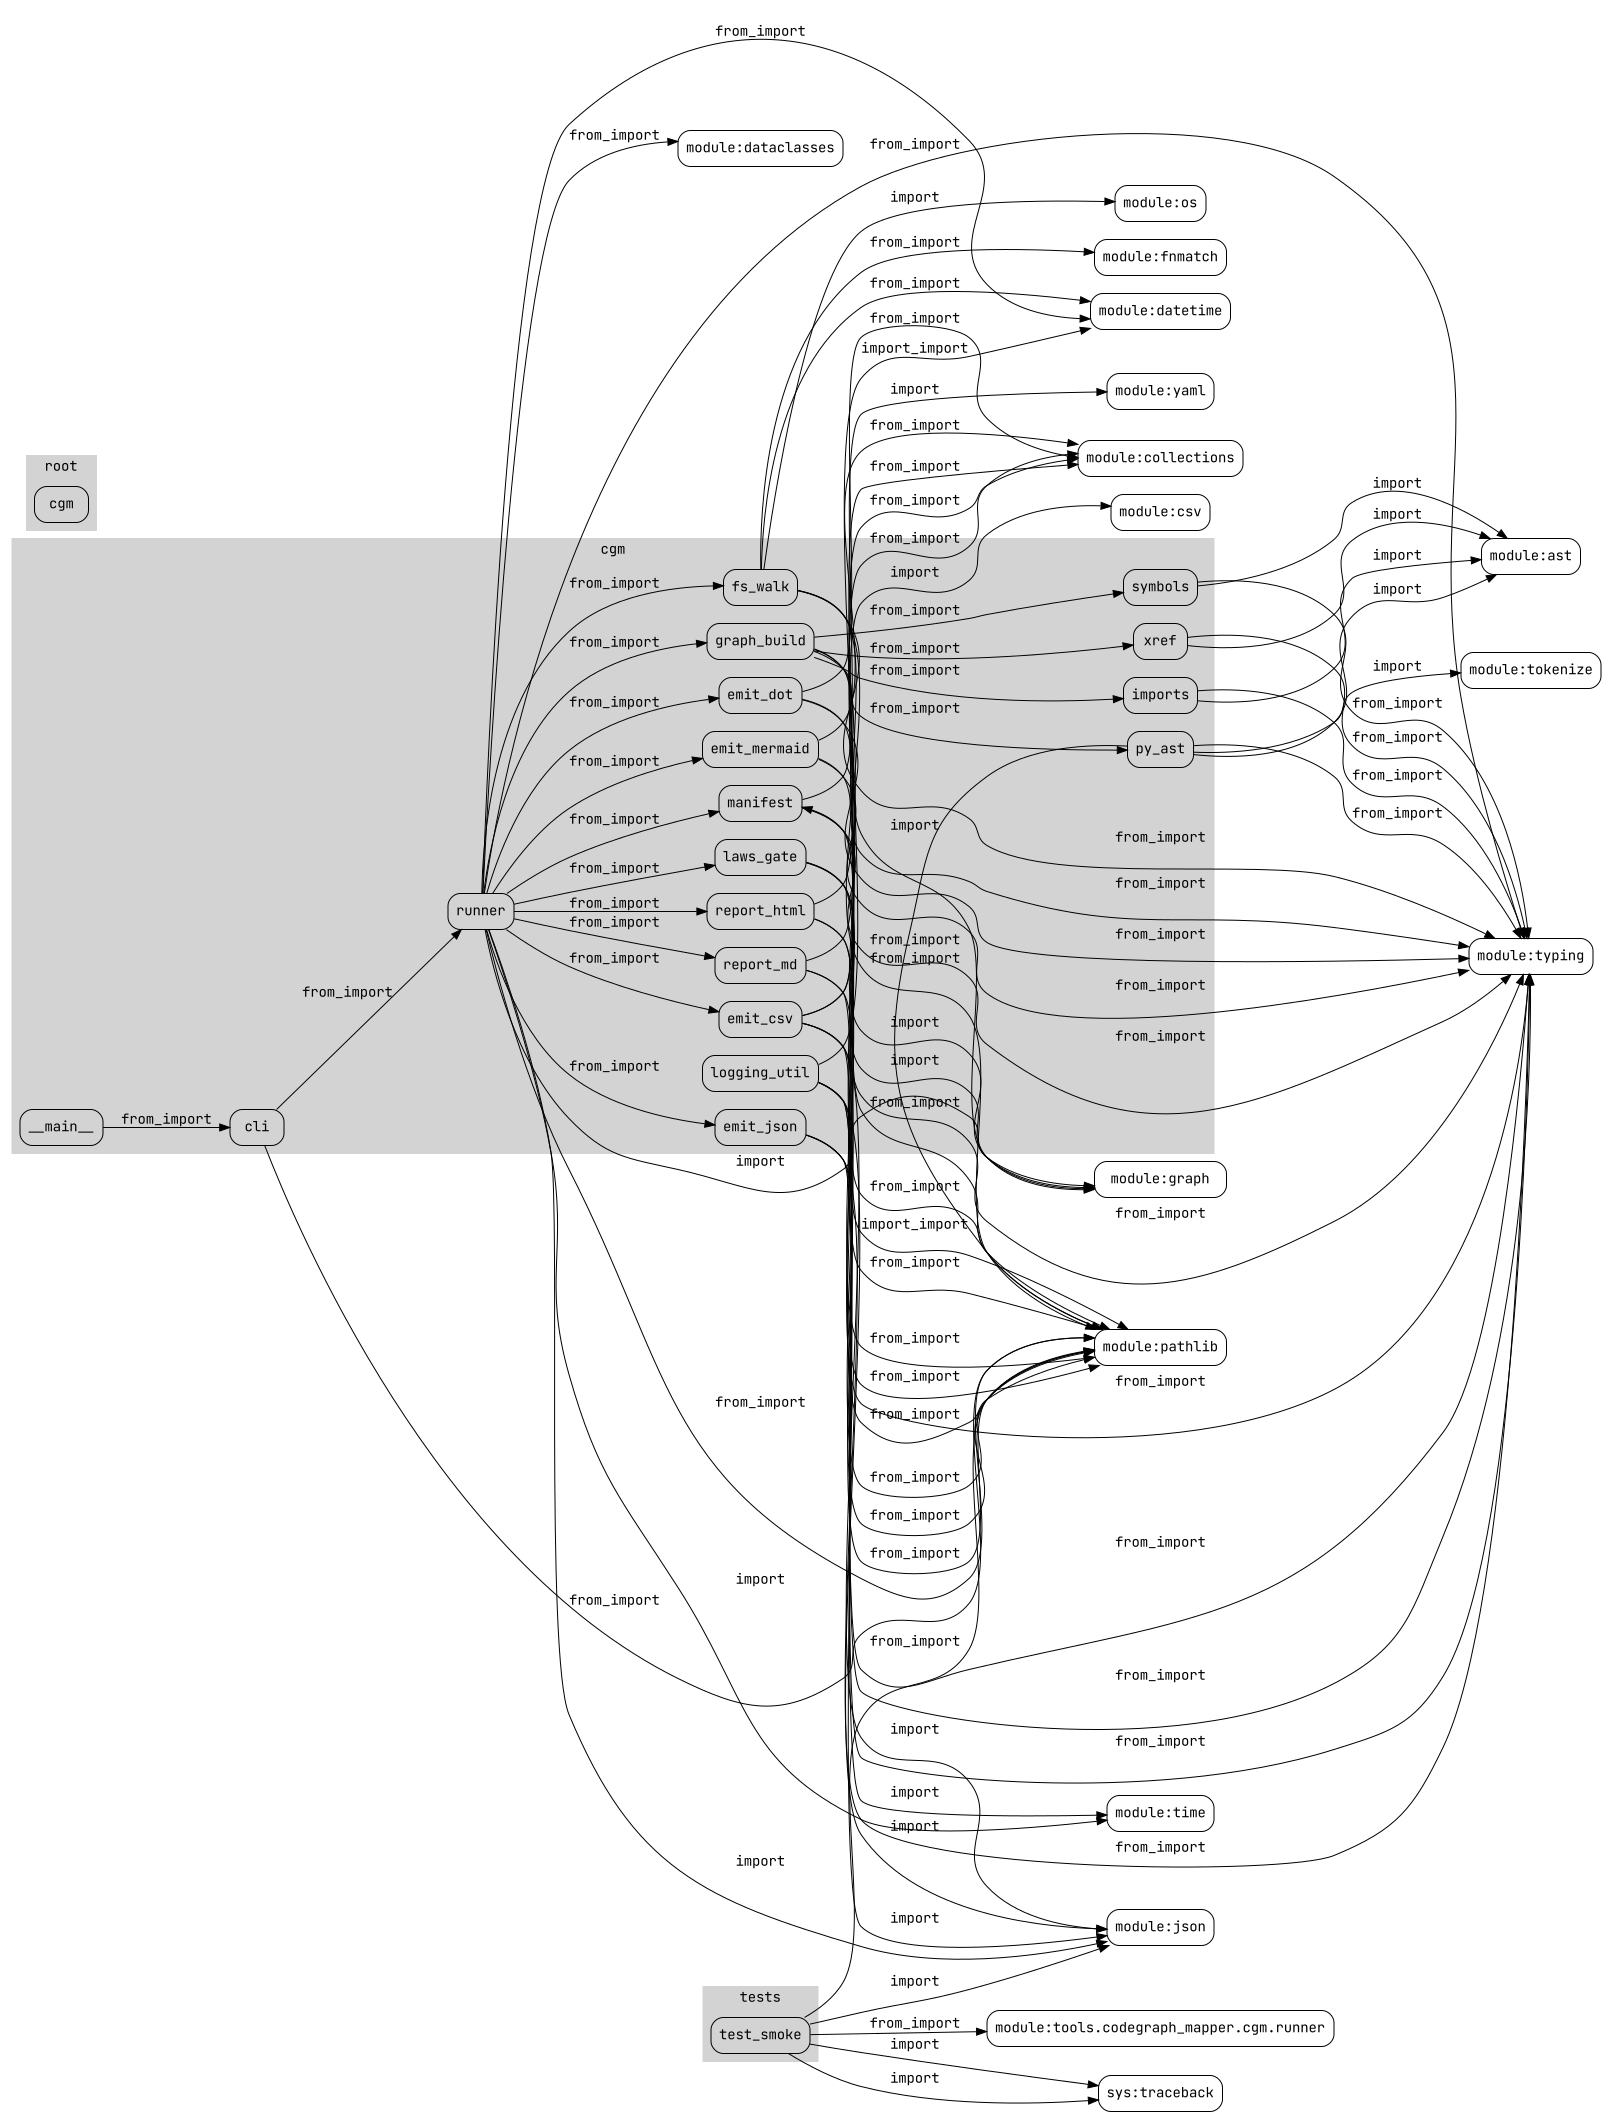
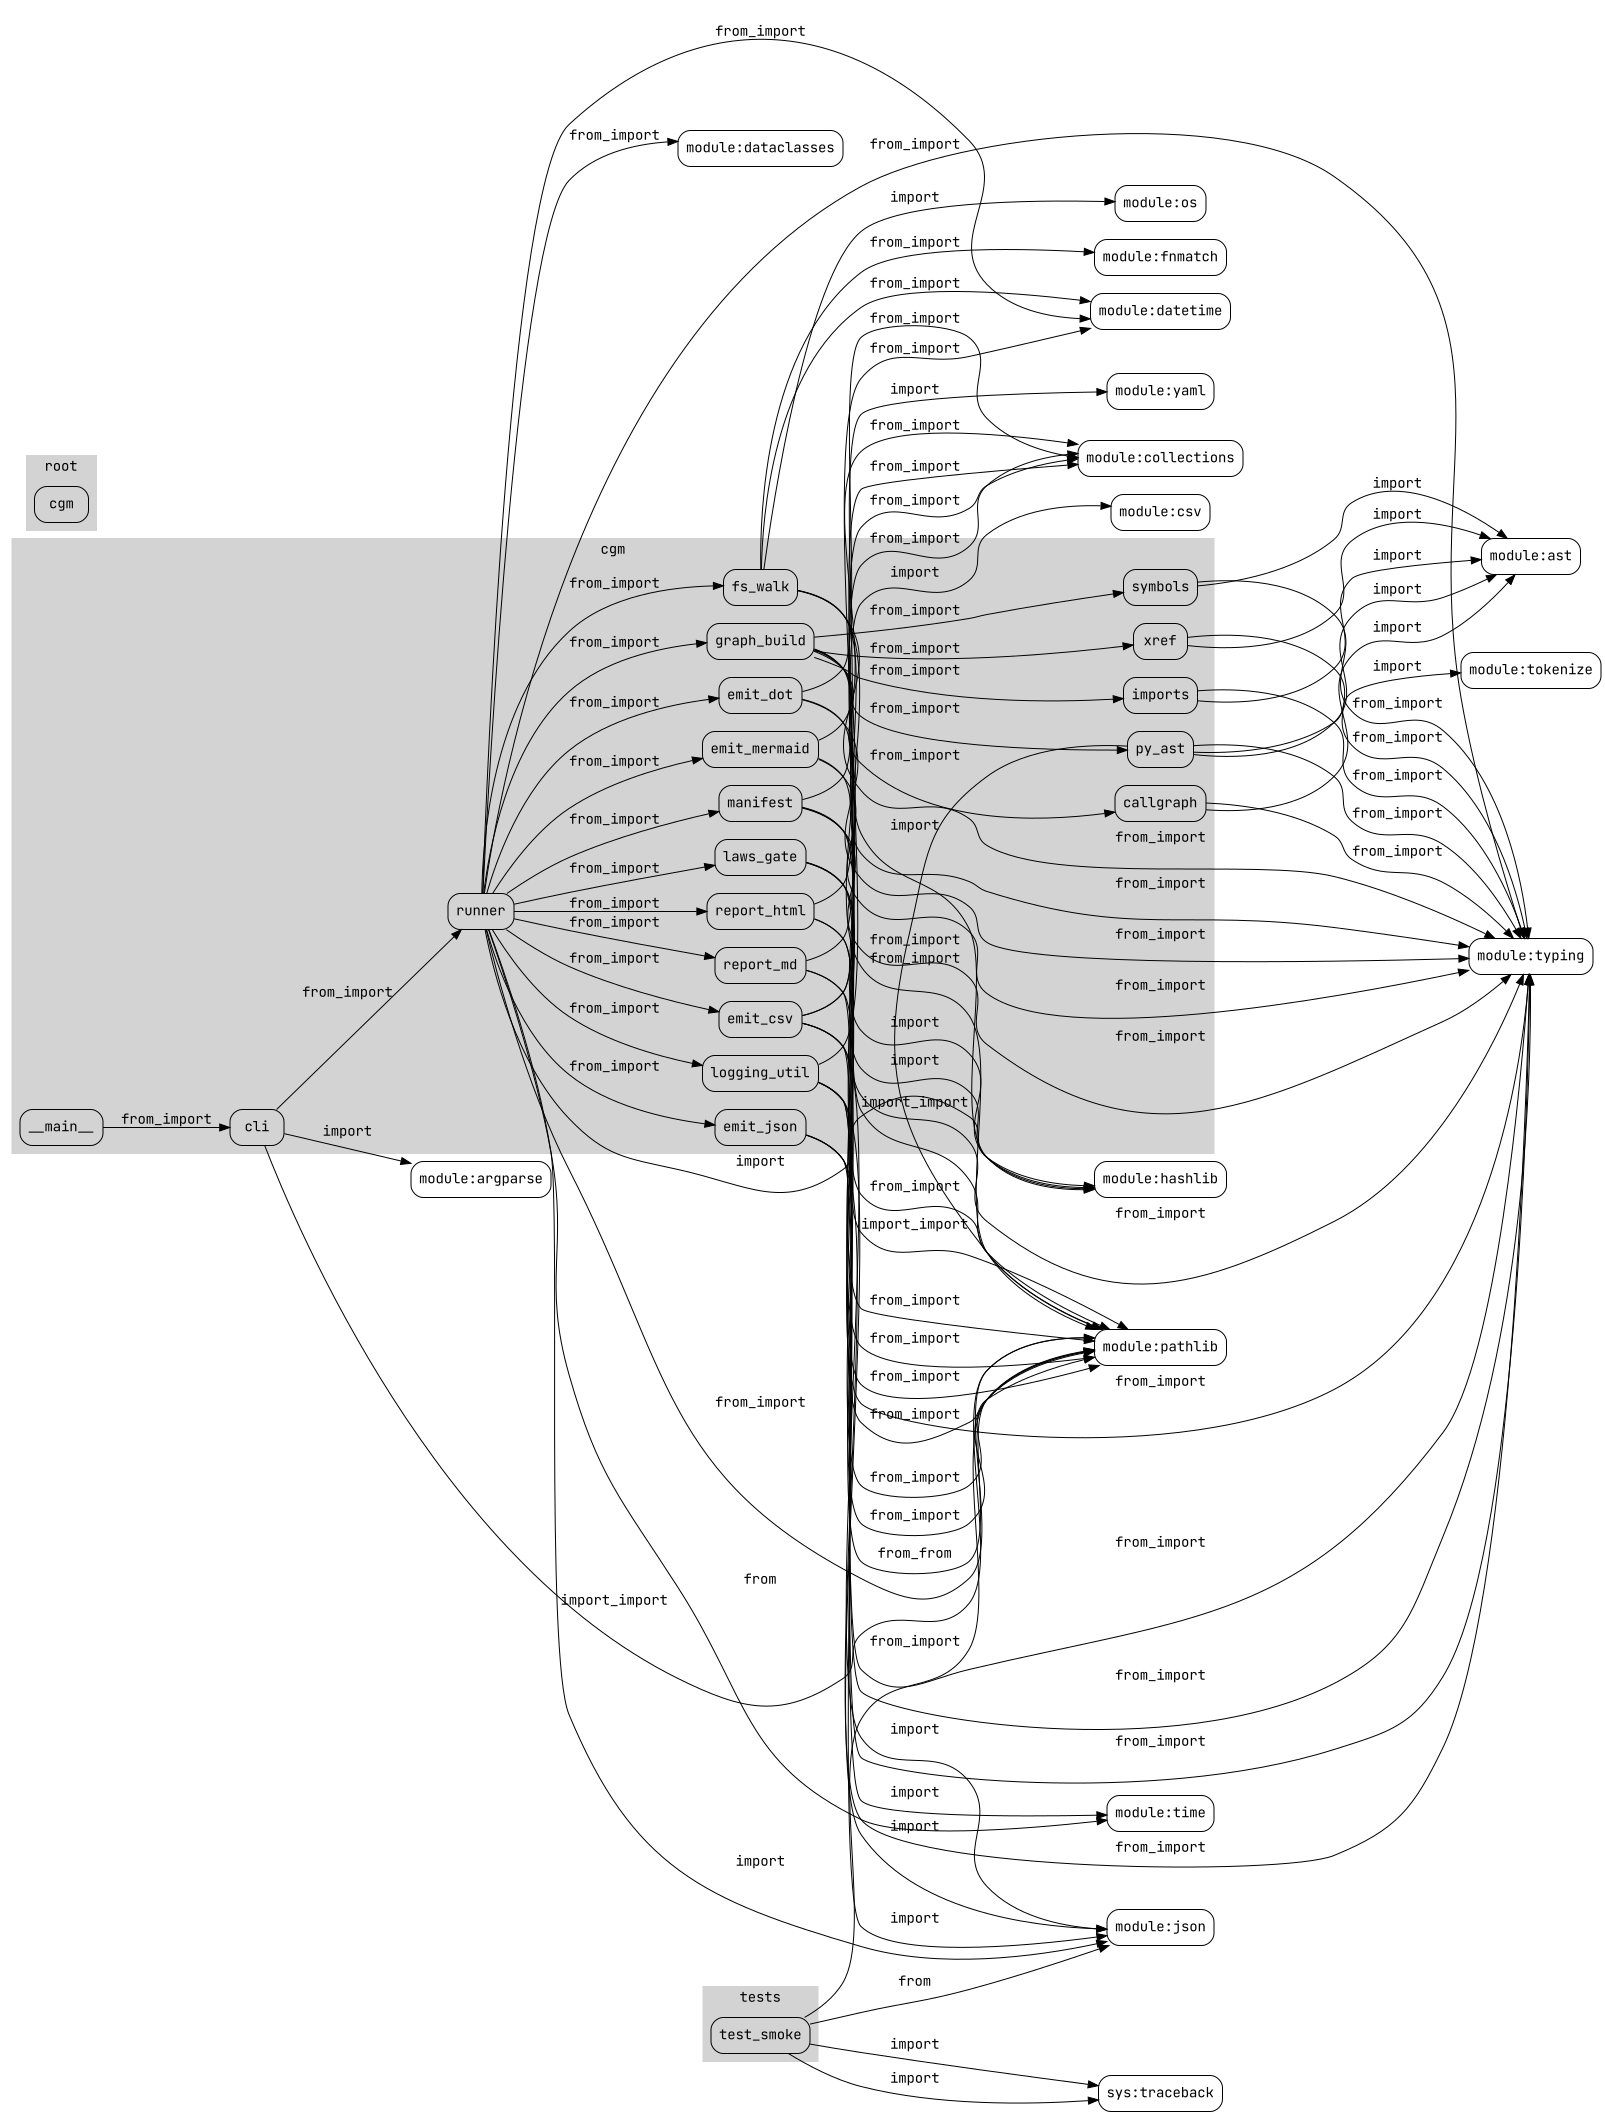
(915, 349) -> (915, 349)
none -> (1160, 804)
none -> (576, 1021)
(915, 1103) -> (915, 1103)
none -> (481, 1180)
(1160, 1180) -> (1160, 1180)
(870, 1279) -> (878, 1314)
(915, 1554) -> (915, 1554)
(760, 1580) -> (760, 1580)
(614, 1601) -> (614, 1601)
(915, 1982) -> (915, 1982)
(1160, 2028) -> none
